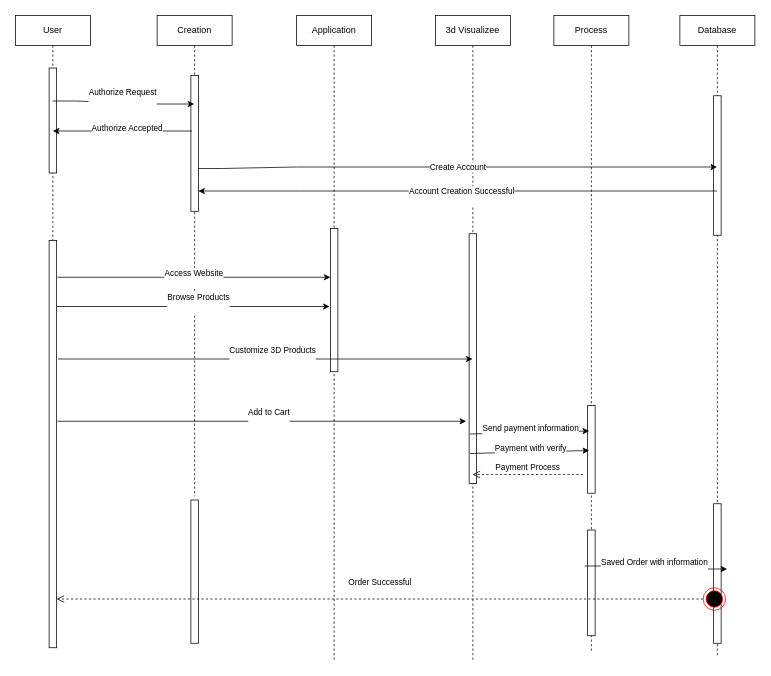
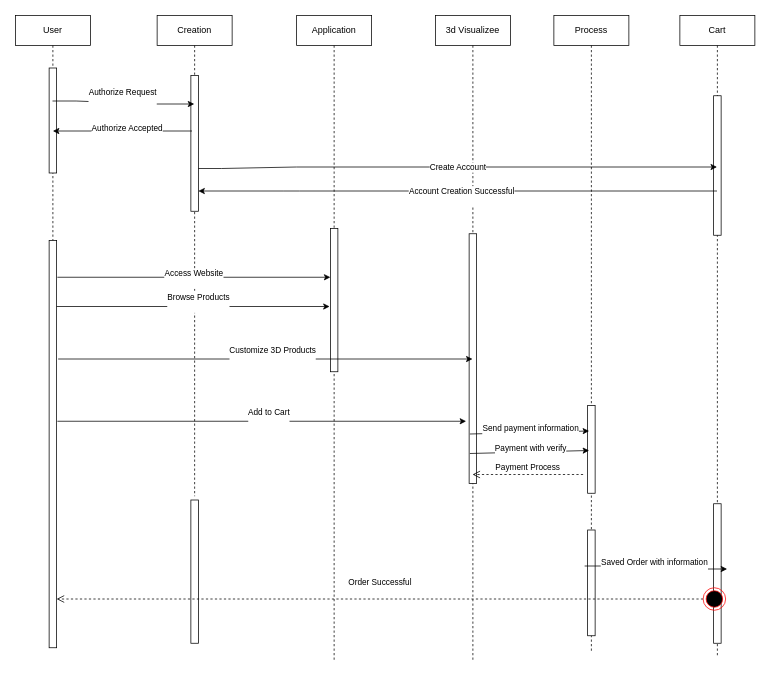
(717, 30) -> (717, 30)
